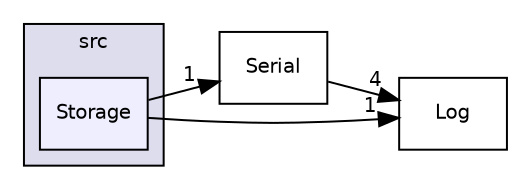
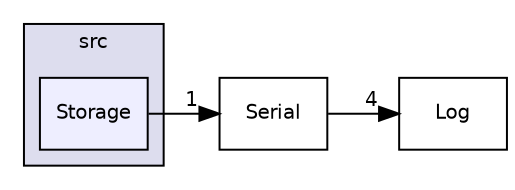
(263, 123) -> none
